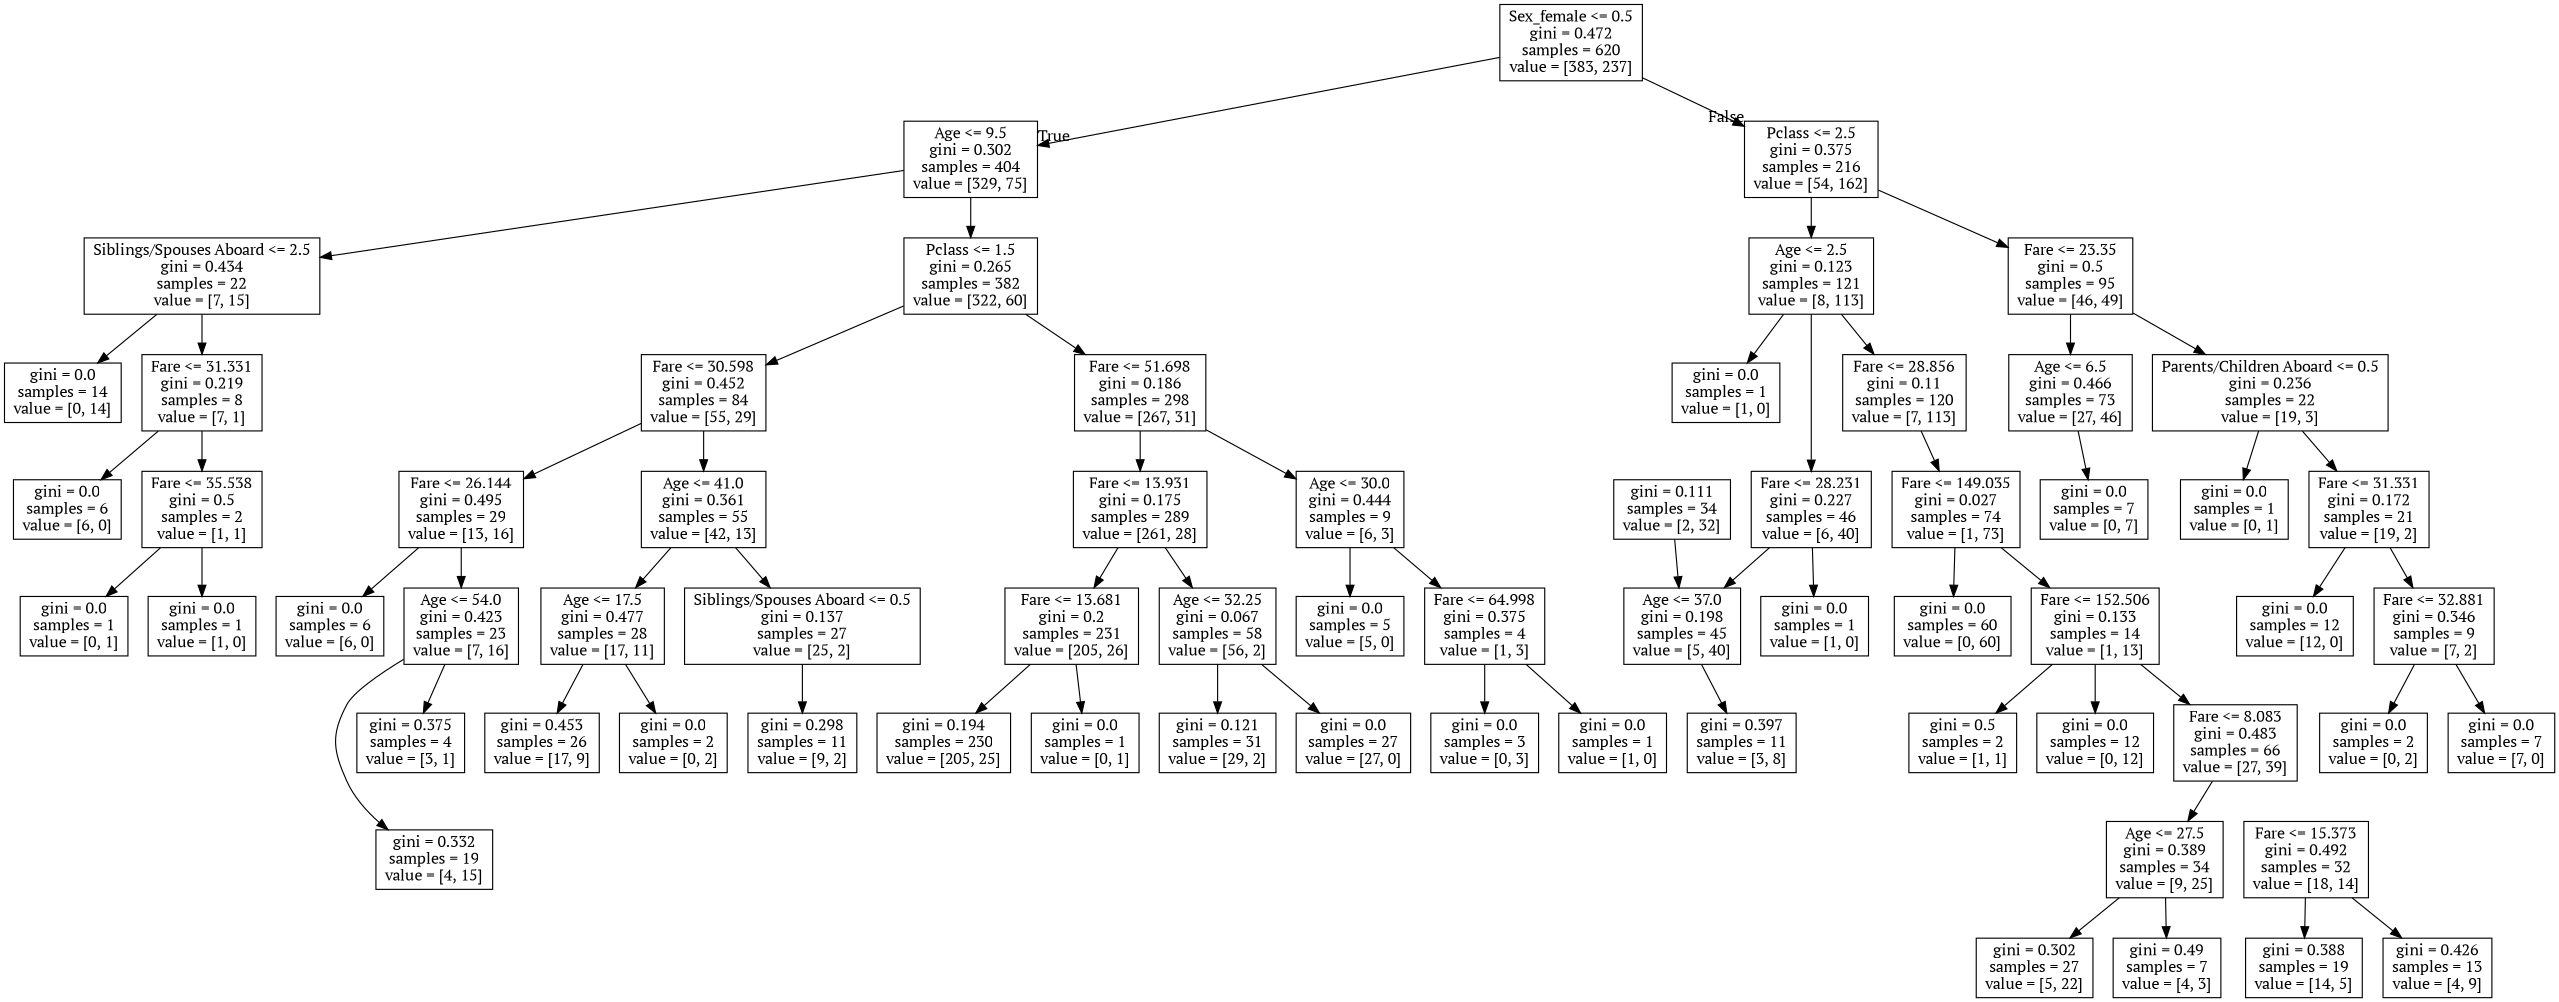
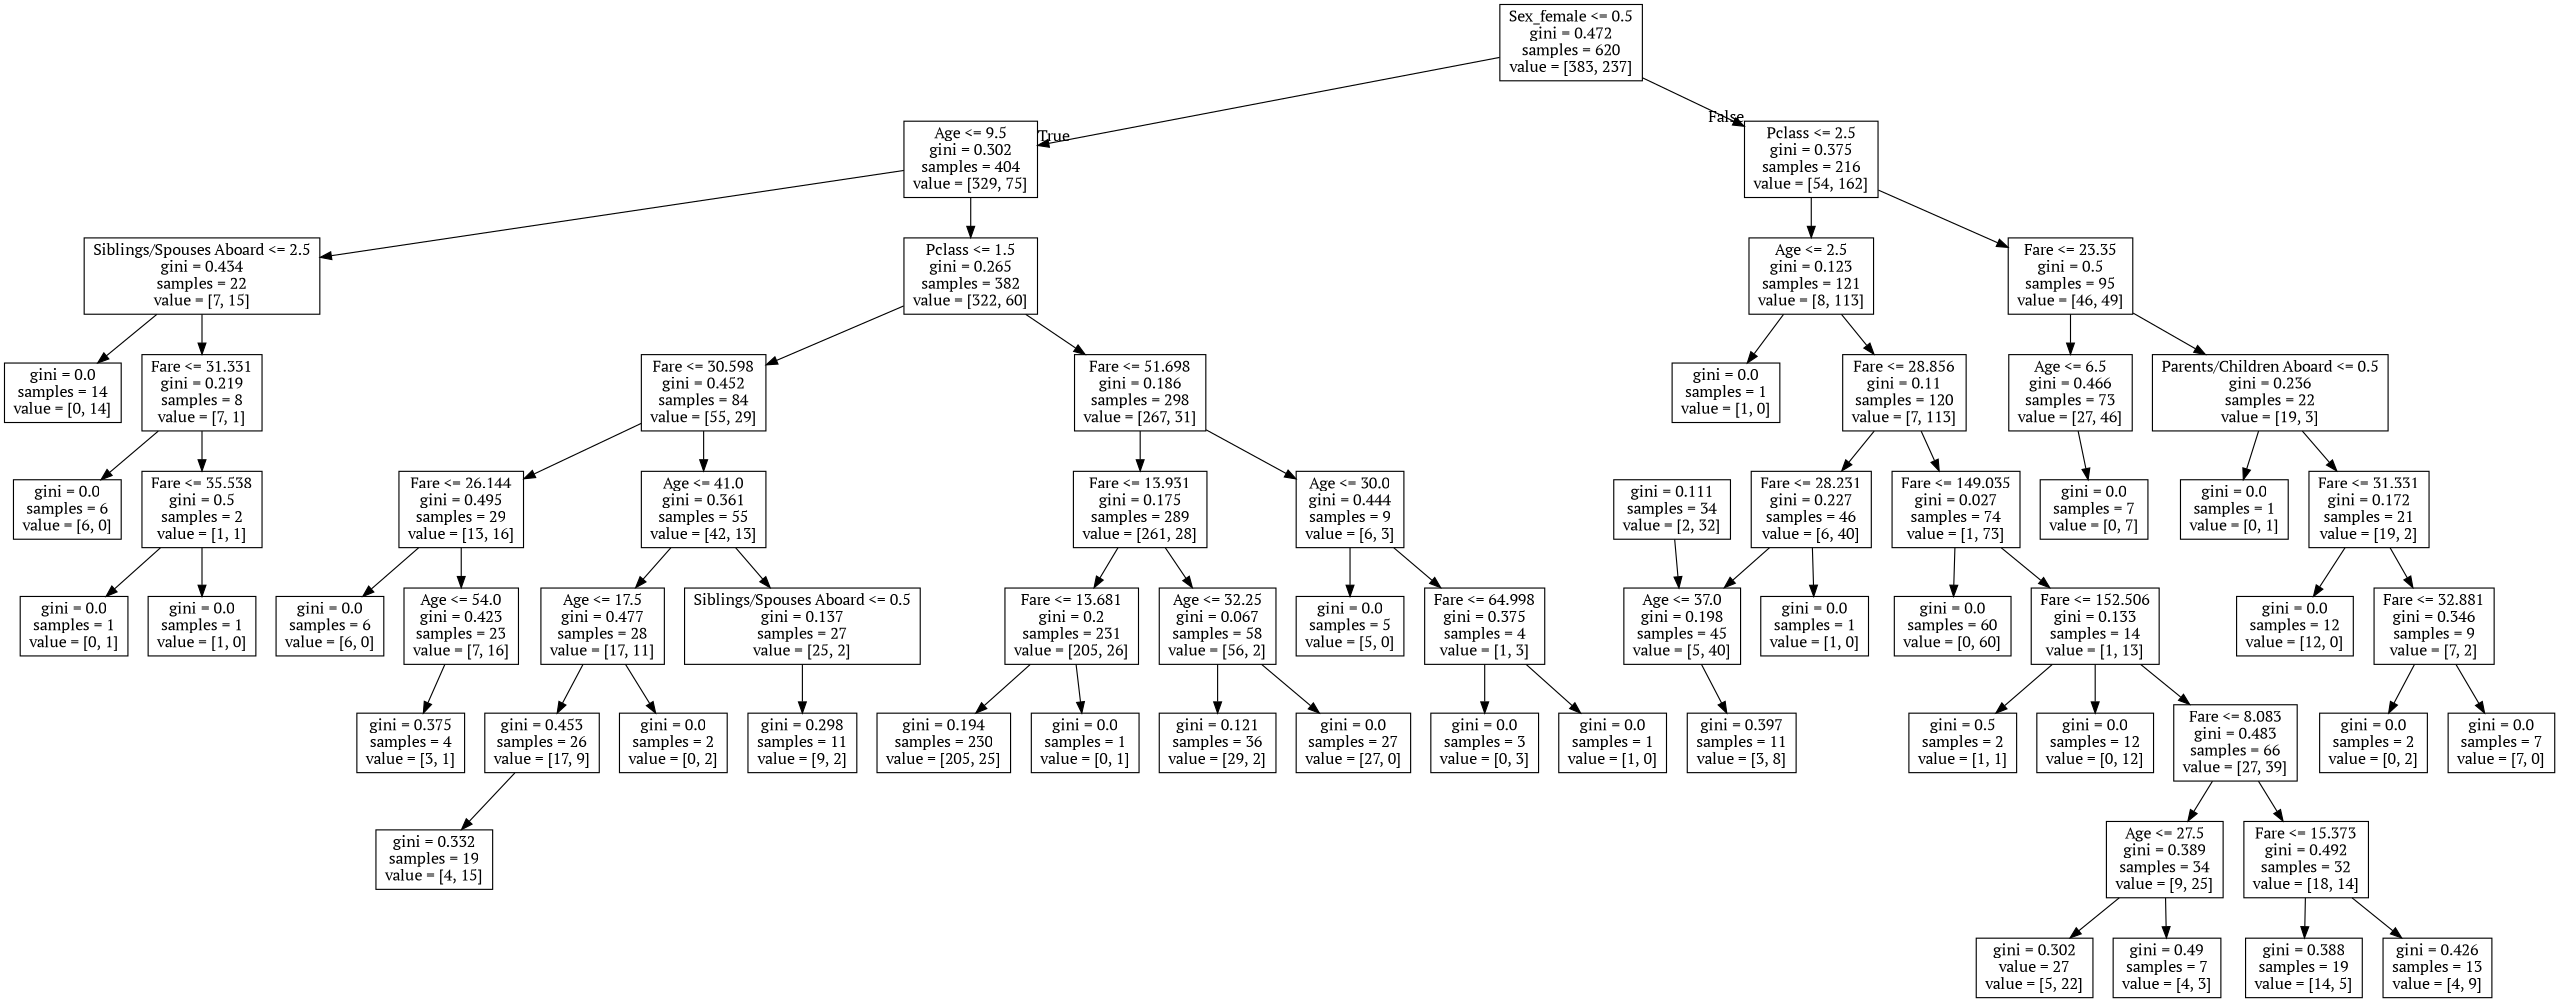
(1811, 387) -> (1862, 447)
(336, 733) -> (492, 797)
(1218, 743) -> (1218, 743)
none -> (2268, 796)
(2035, 968) -> (2035, 968)
